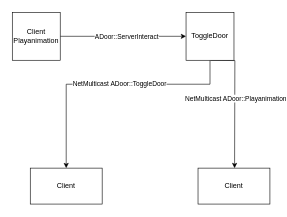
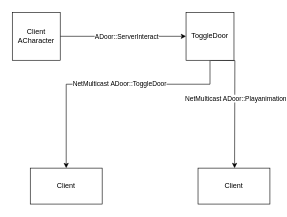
(36, 36) -> (36, 36)
